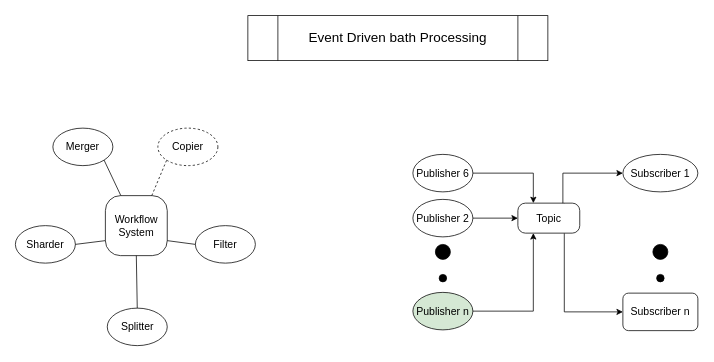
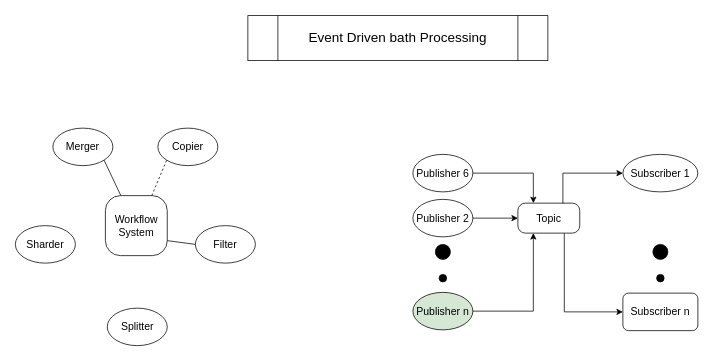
(188, 147) -> (188, 147)
(90, 242) -> none
(137, 282) -> none
